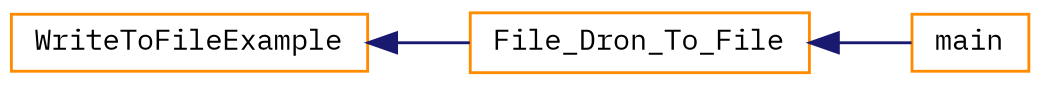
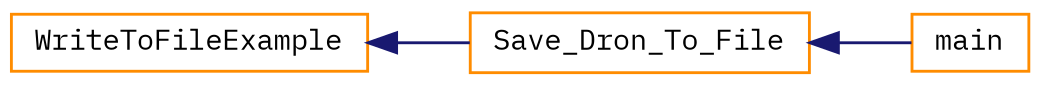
(640, 43) -> (640, 43)
